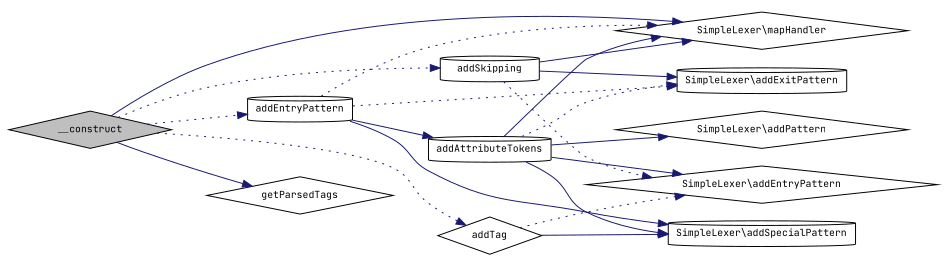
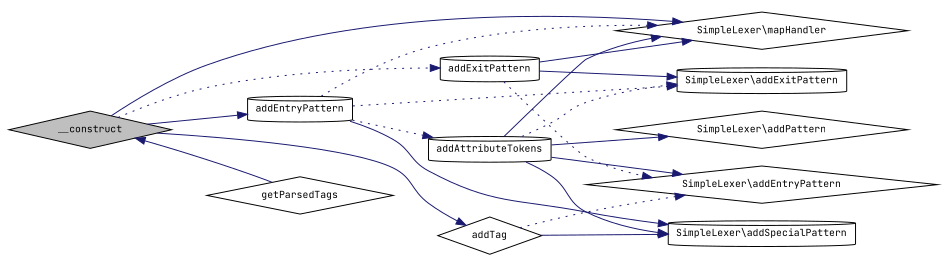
(490, 69) -> (490, 69)
(192, 120) -> (192, 120)
(388, 128) -> (388, 128)
(318, 149) -> (318, 149)
(179, 164) -> (209, 160)
